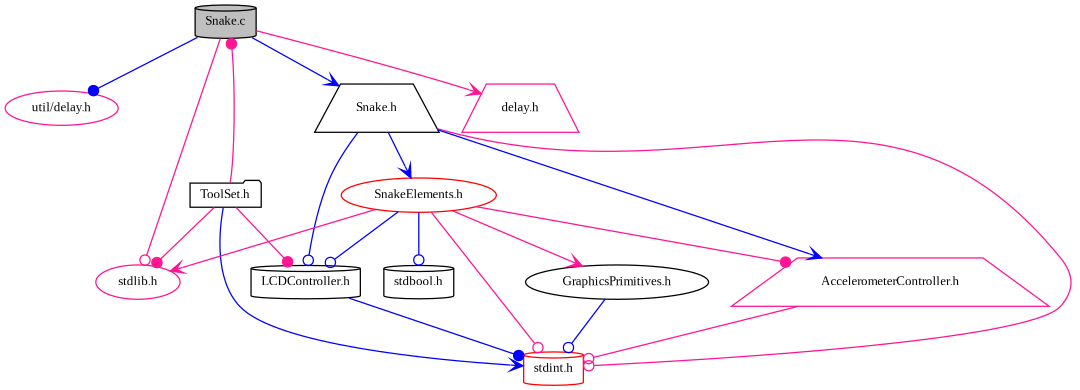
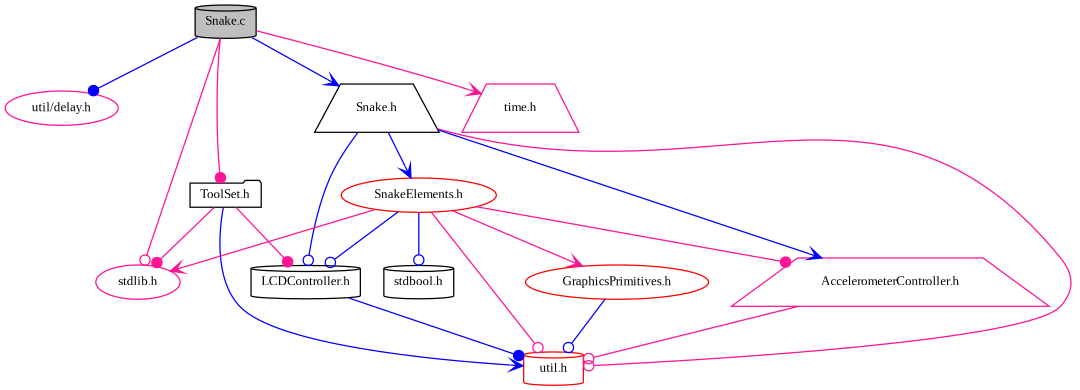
(520, 108) -> (520, 108)
(234, 116) -> (217, 105)
(617, 282) -> (617, 282)
(554, 369) -> (554, 369)
